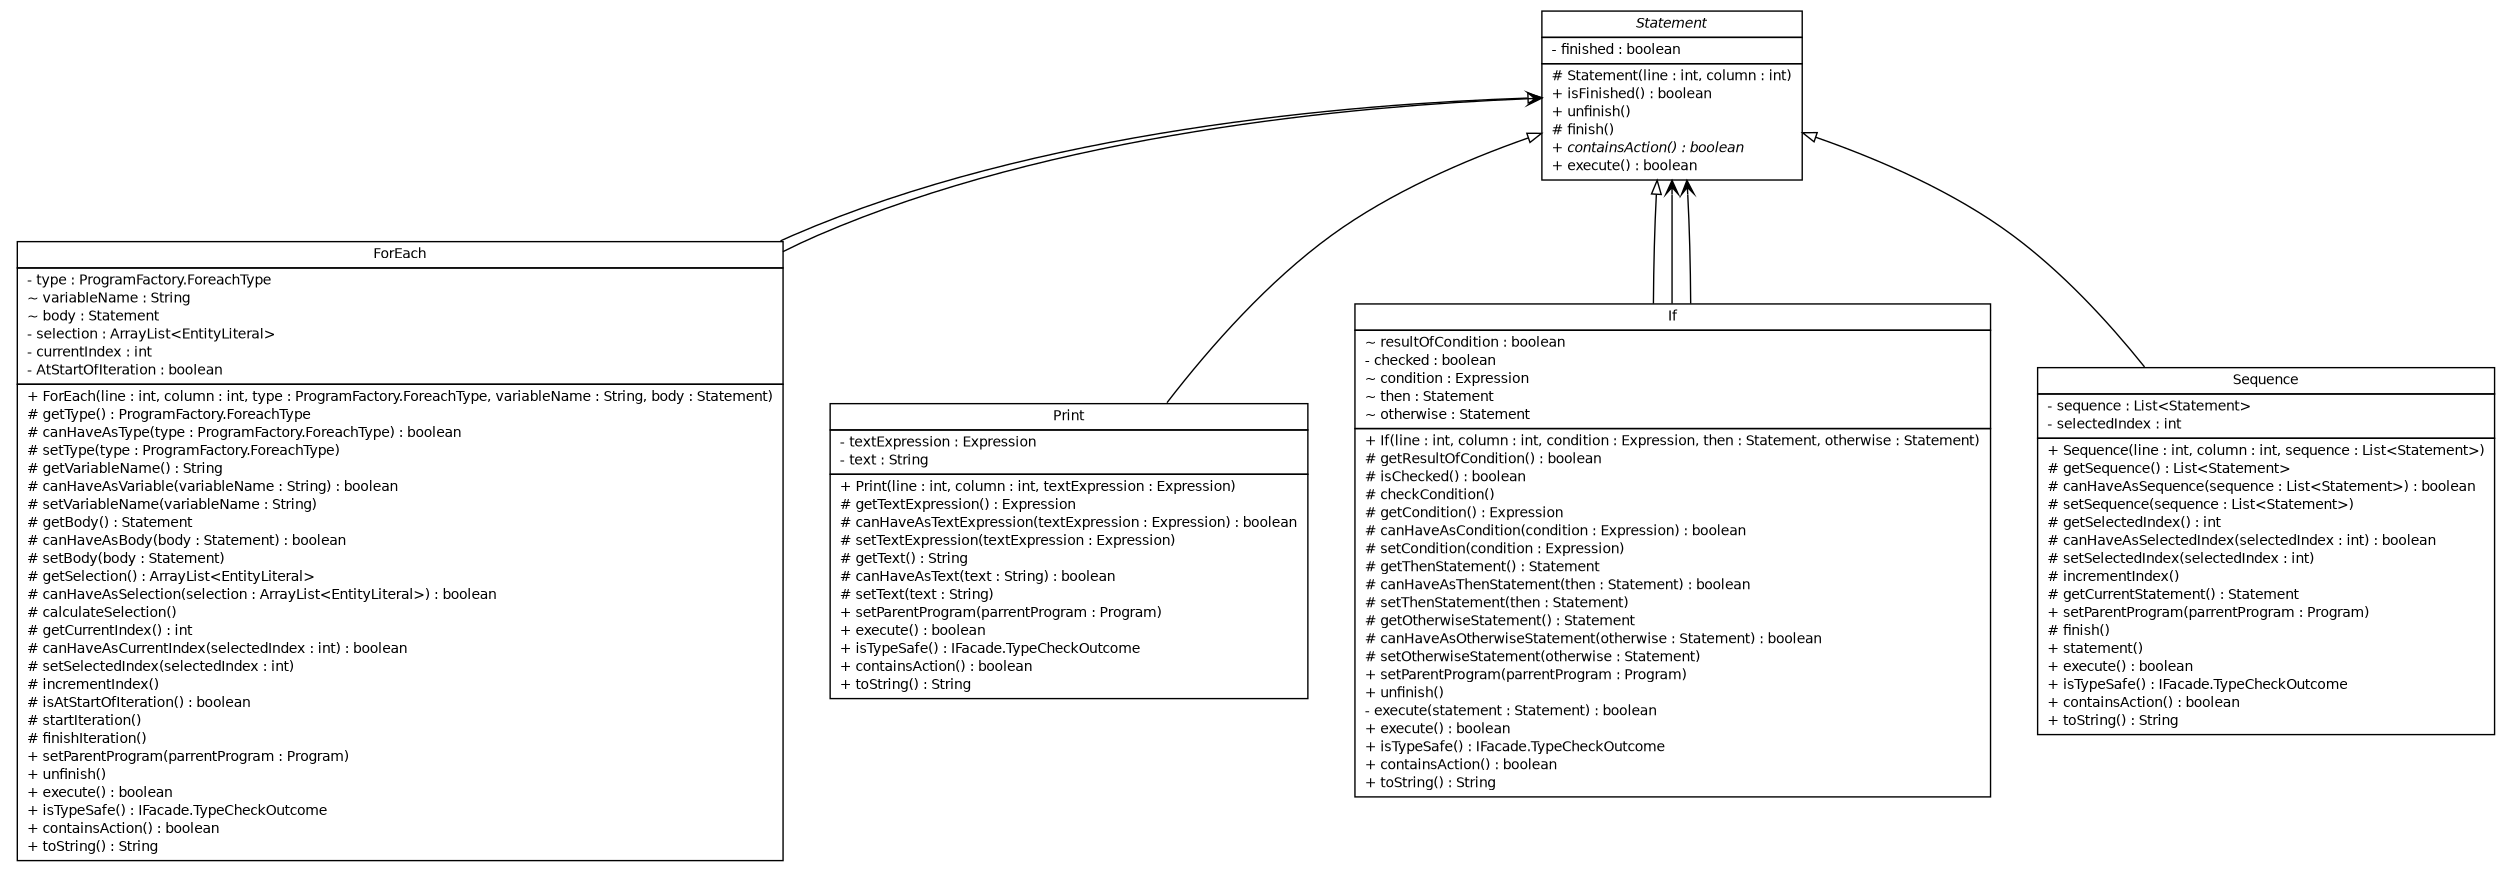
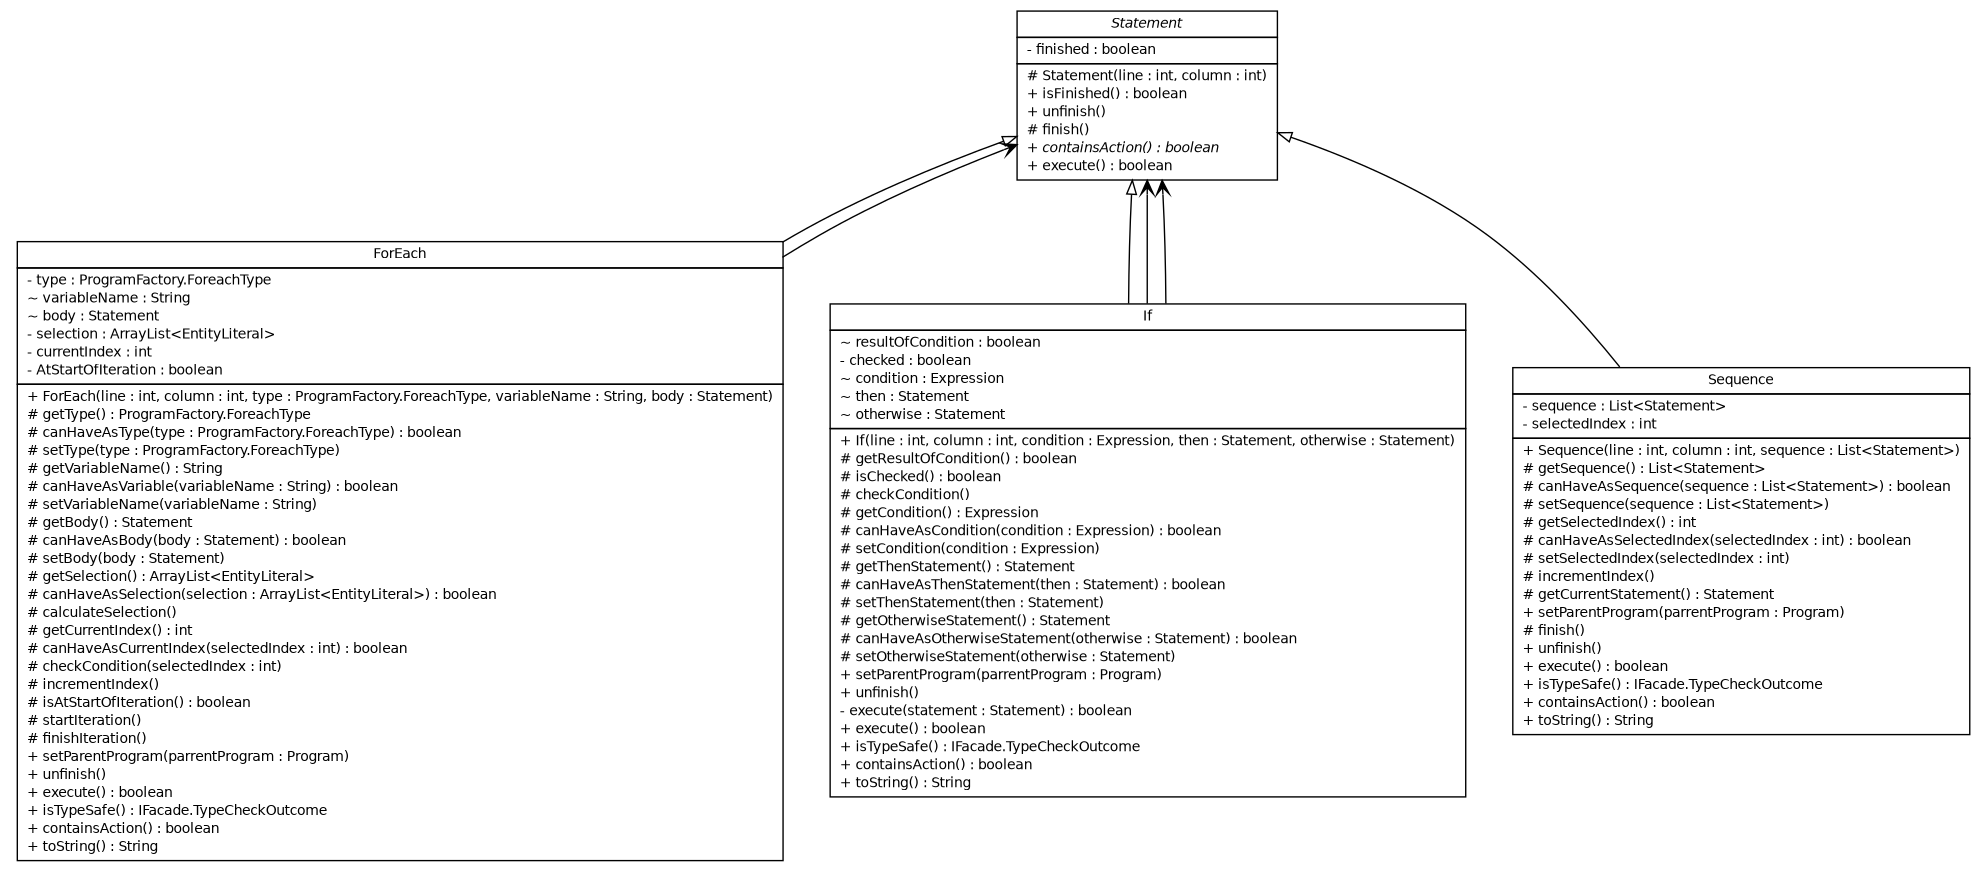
(1068, 550) -> none
(2096, 649) -> (1563, 649)
(161, 667) -> (154, 667)
